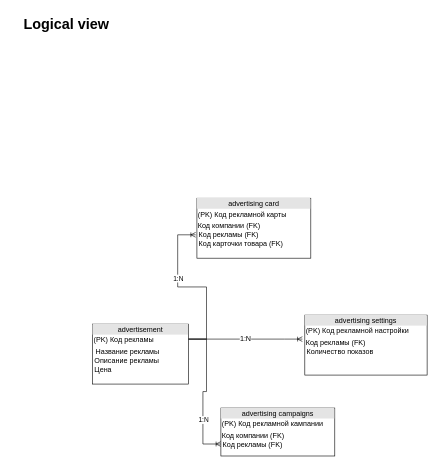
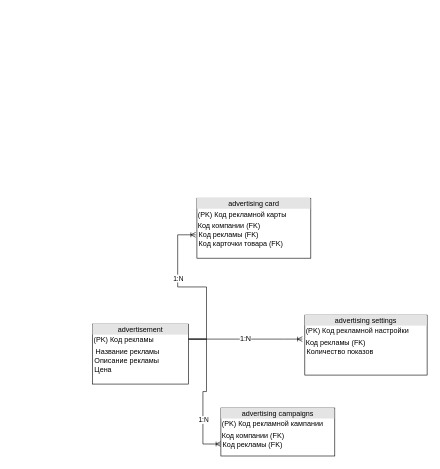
(66, 24) -> none
